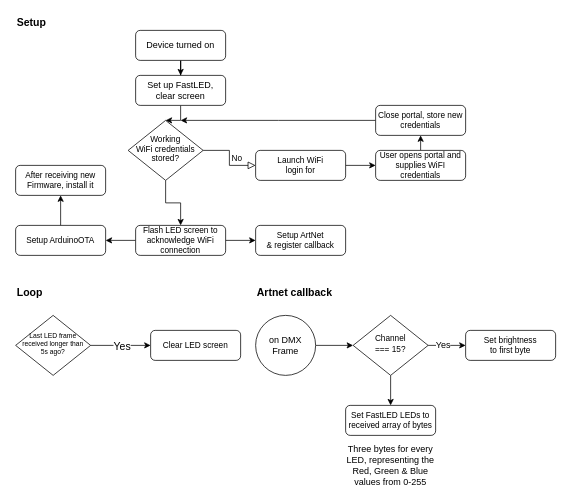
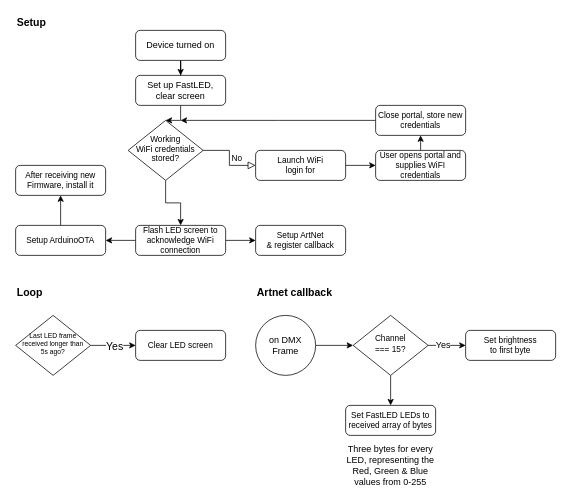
(195, 345) -> (180, 345)
